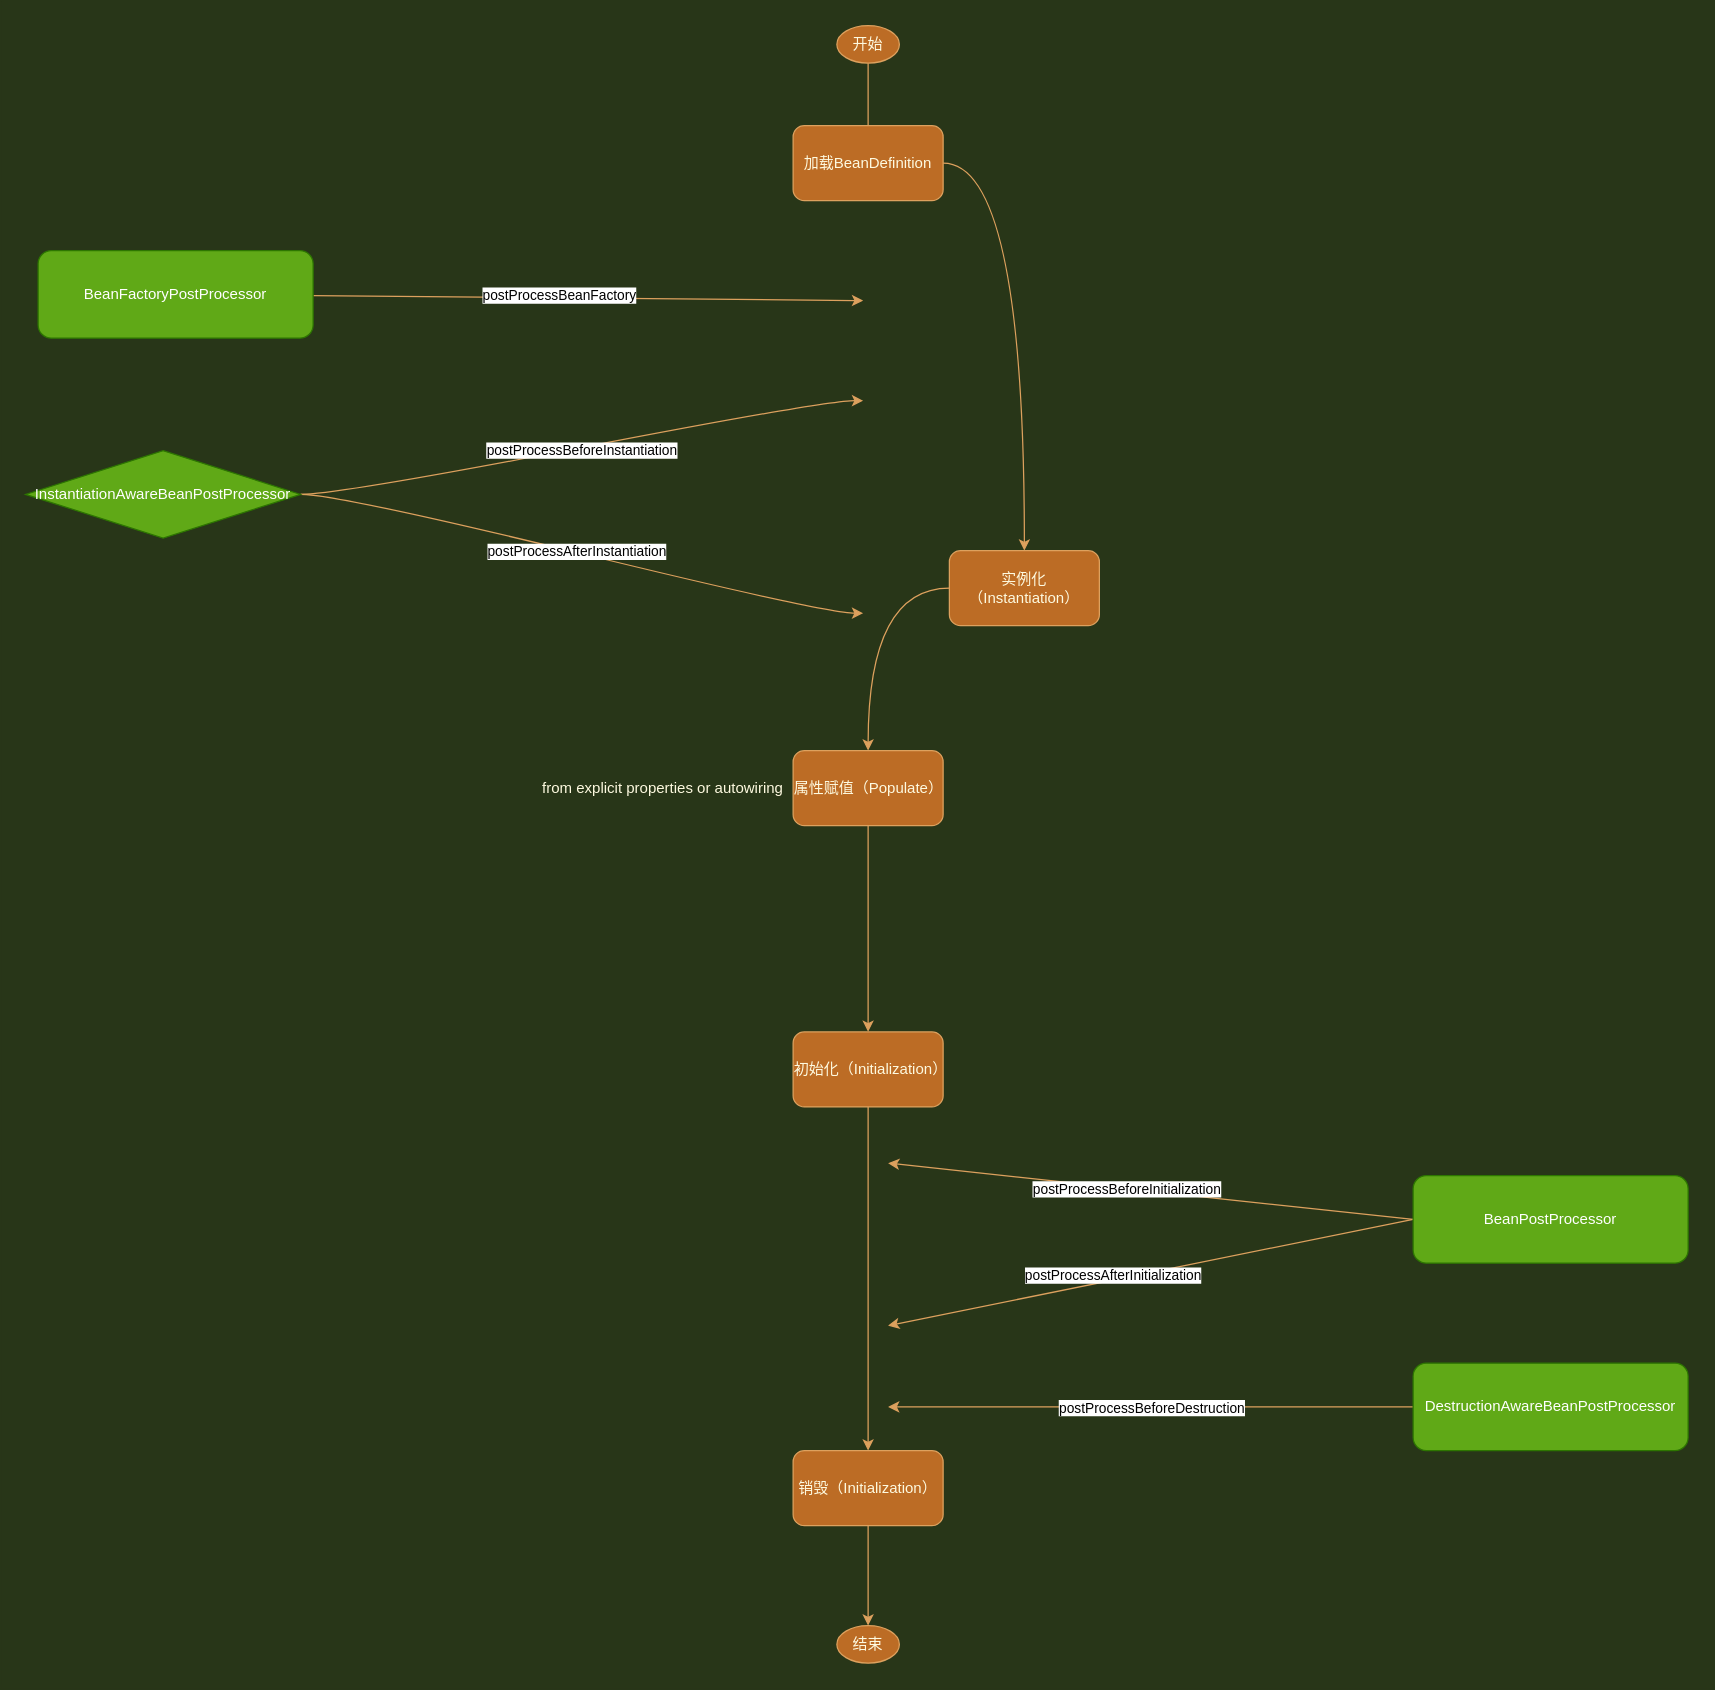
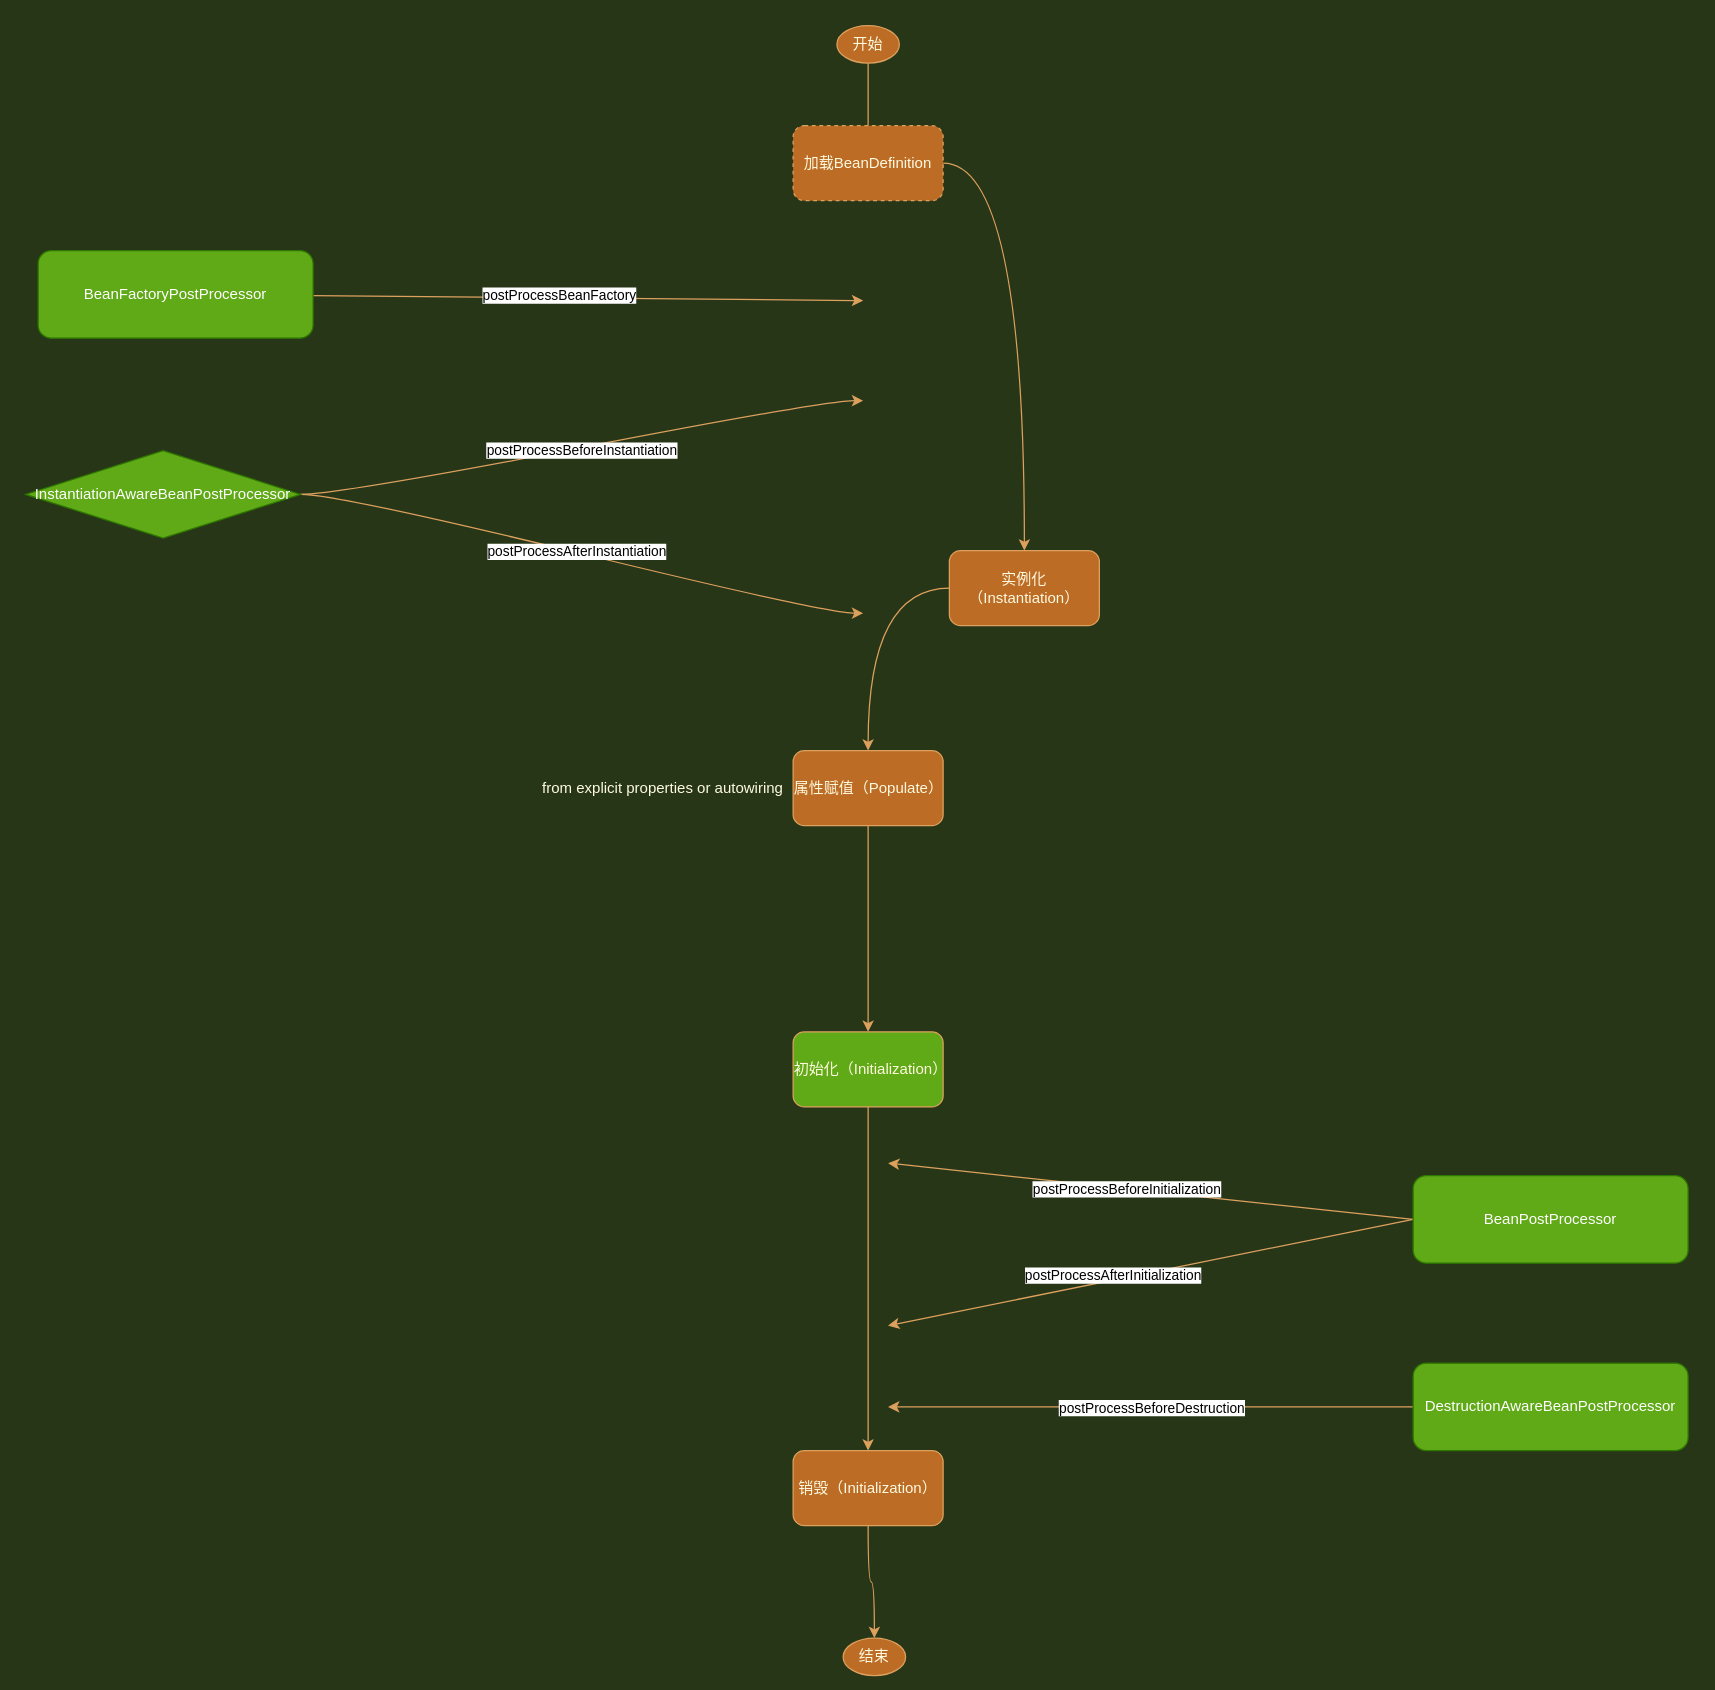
(868, 163) -> (868, 163)
(868, 1069) -> (868, 1069)
(868, 1644) -> (874, 1657)
